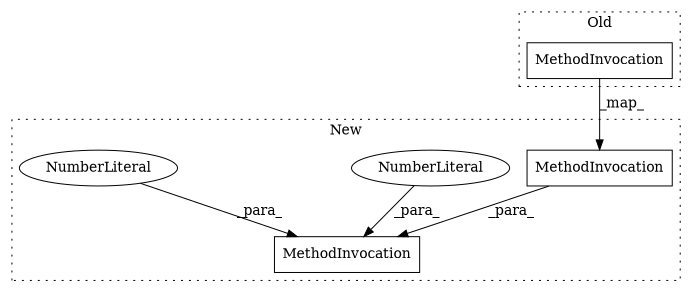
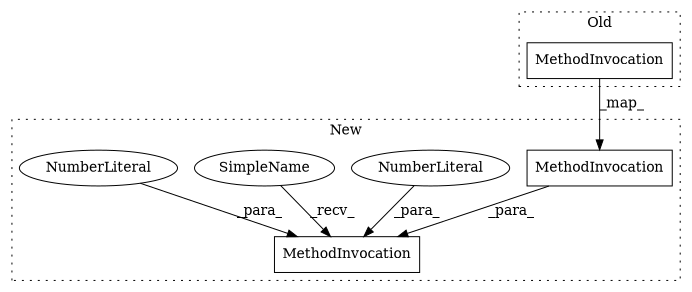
none -> (265, 168)
